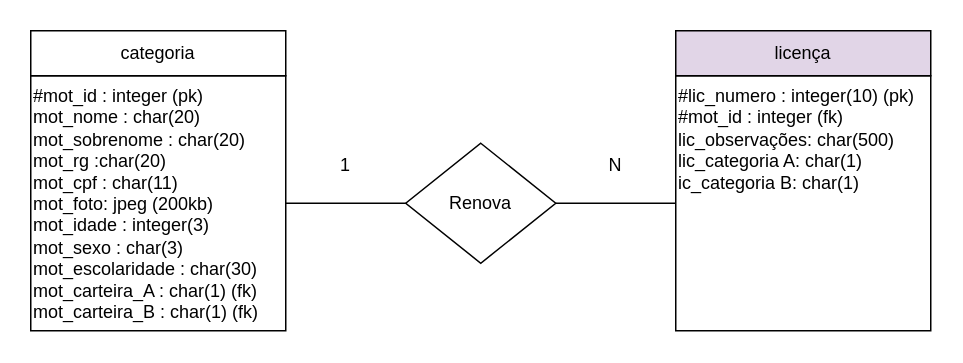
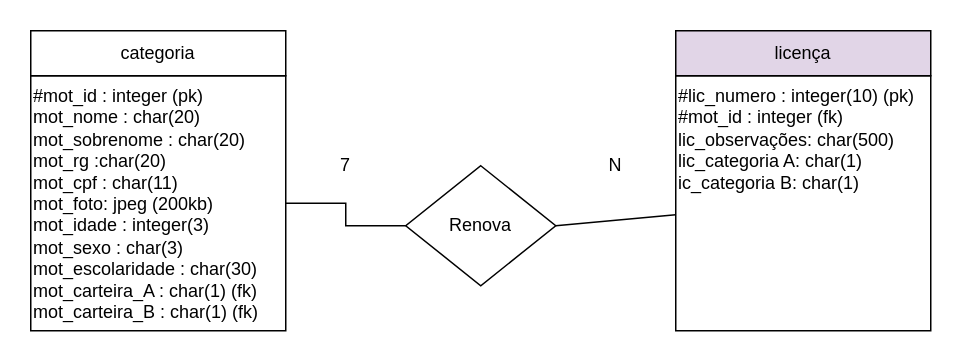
(346, 166) -> (346, 166)
(481, 203) -> (481, 226)
